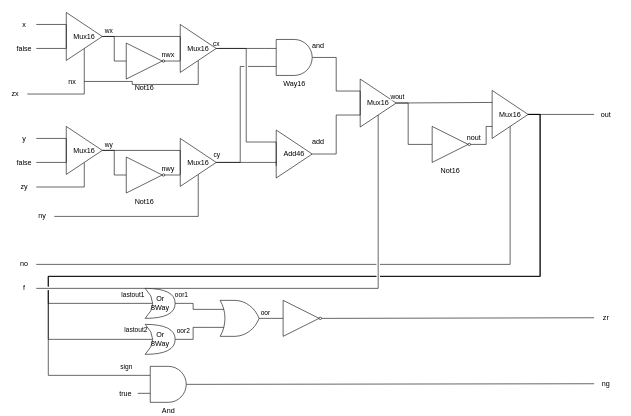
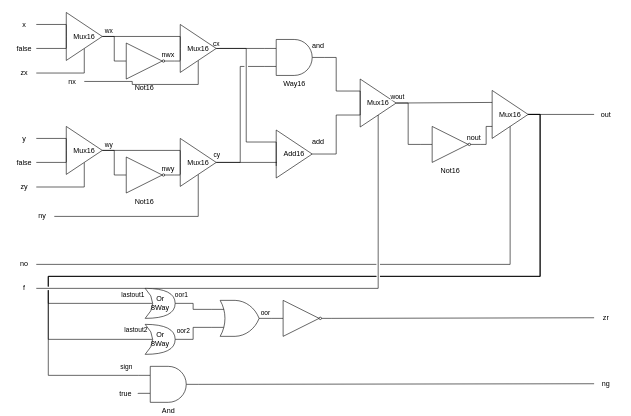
(15, 94) -> (24, 73)
(294, 154) -> (294, 154)
